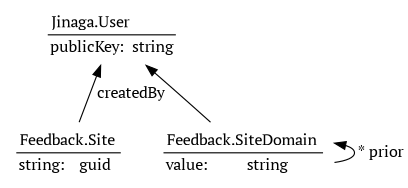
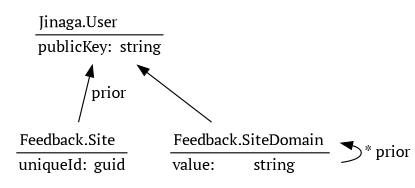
(129, 94) -> (107, 94)
(42, 165) -> (53, 165)
